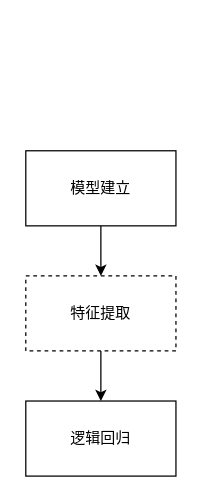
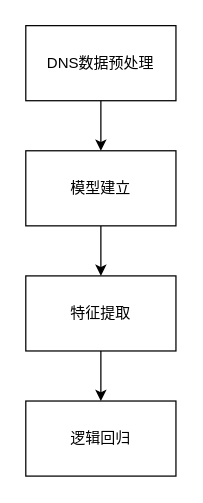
none -> (101, 63)
none -> (101, 122)
(101, 313) -> (101, 313)
